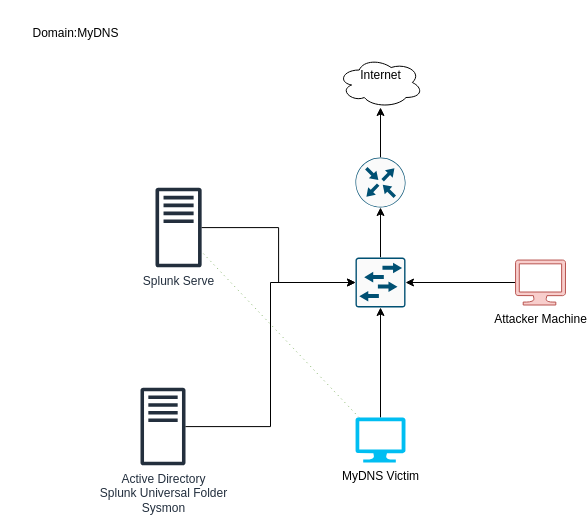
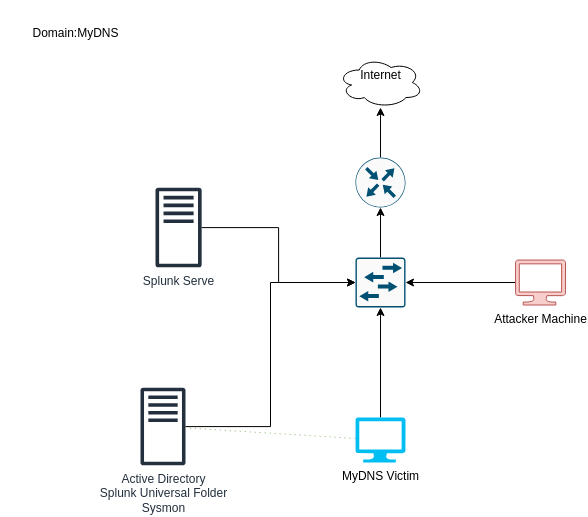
(315, 371) -> (258, 432)
